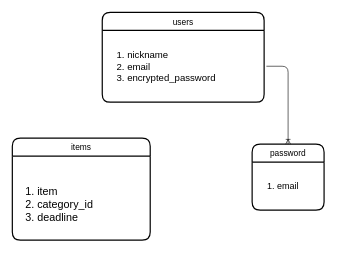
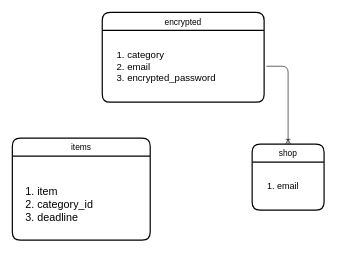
(183, 22) -> (183, 22)
(140, 66) -> (140, 66)
(288, 154) -> (288, 154)
